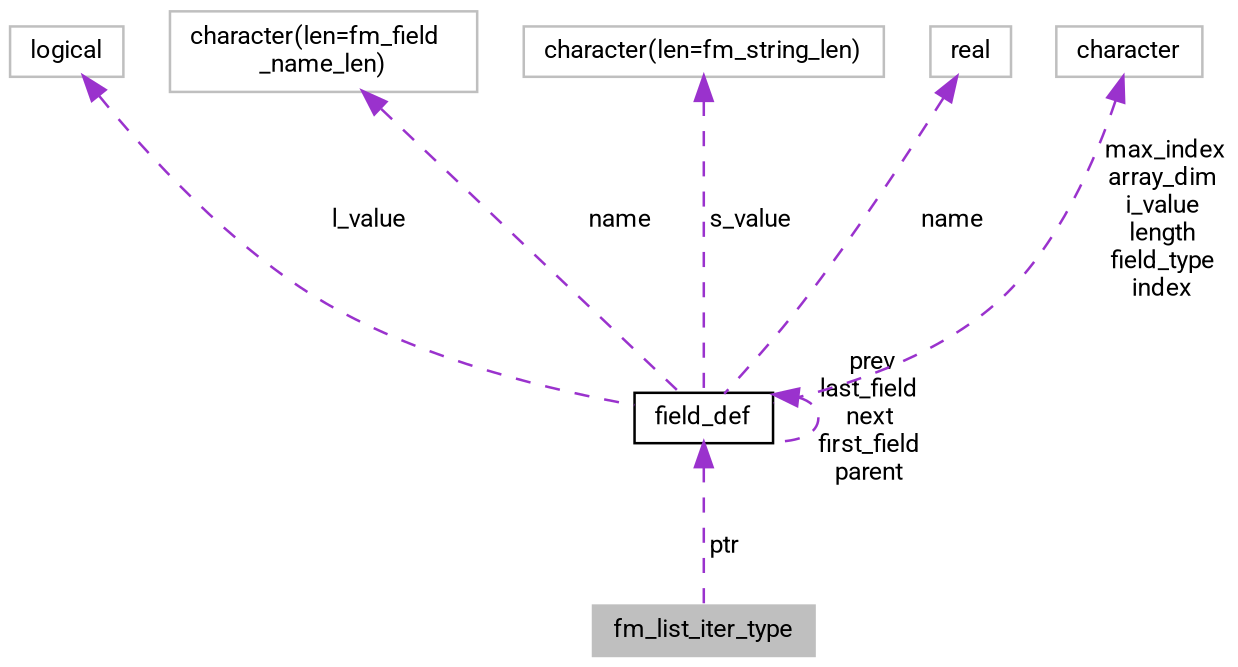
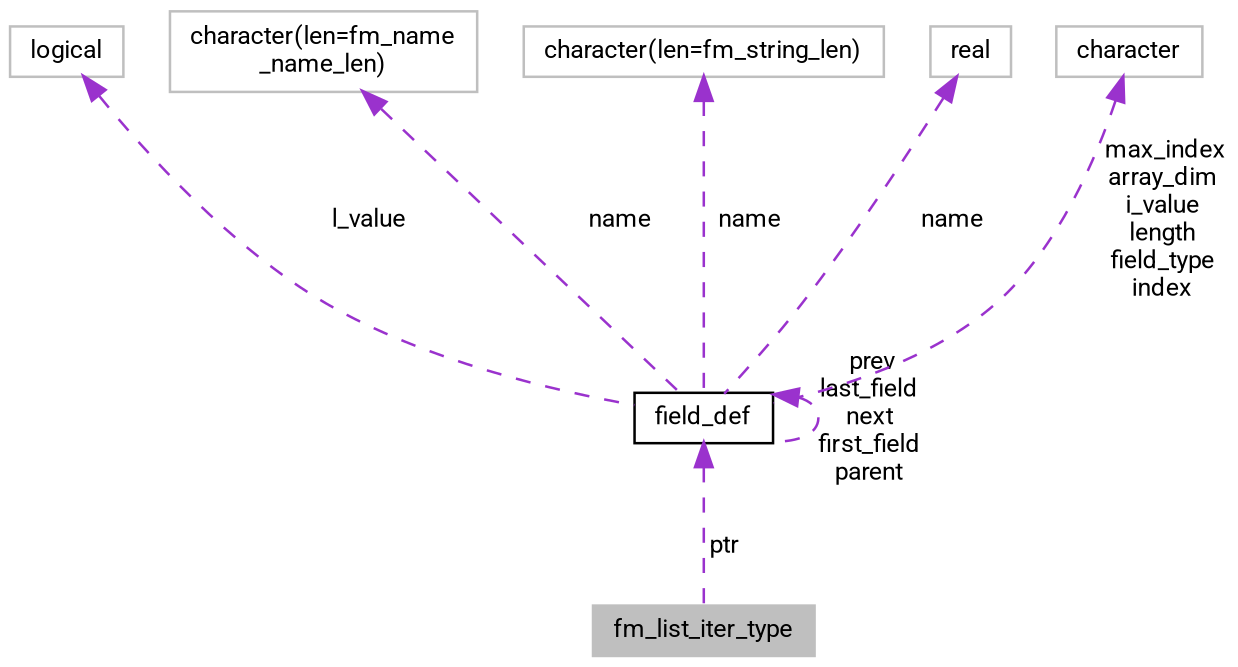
(324, 52) -> (324, 52)
(748, 220) -> (748, 220)
